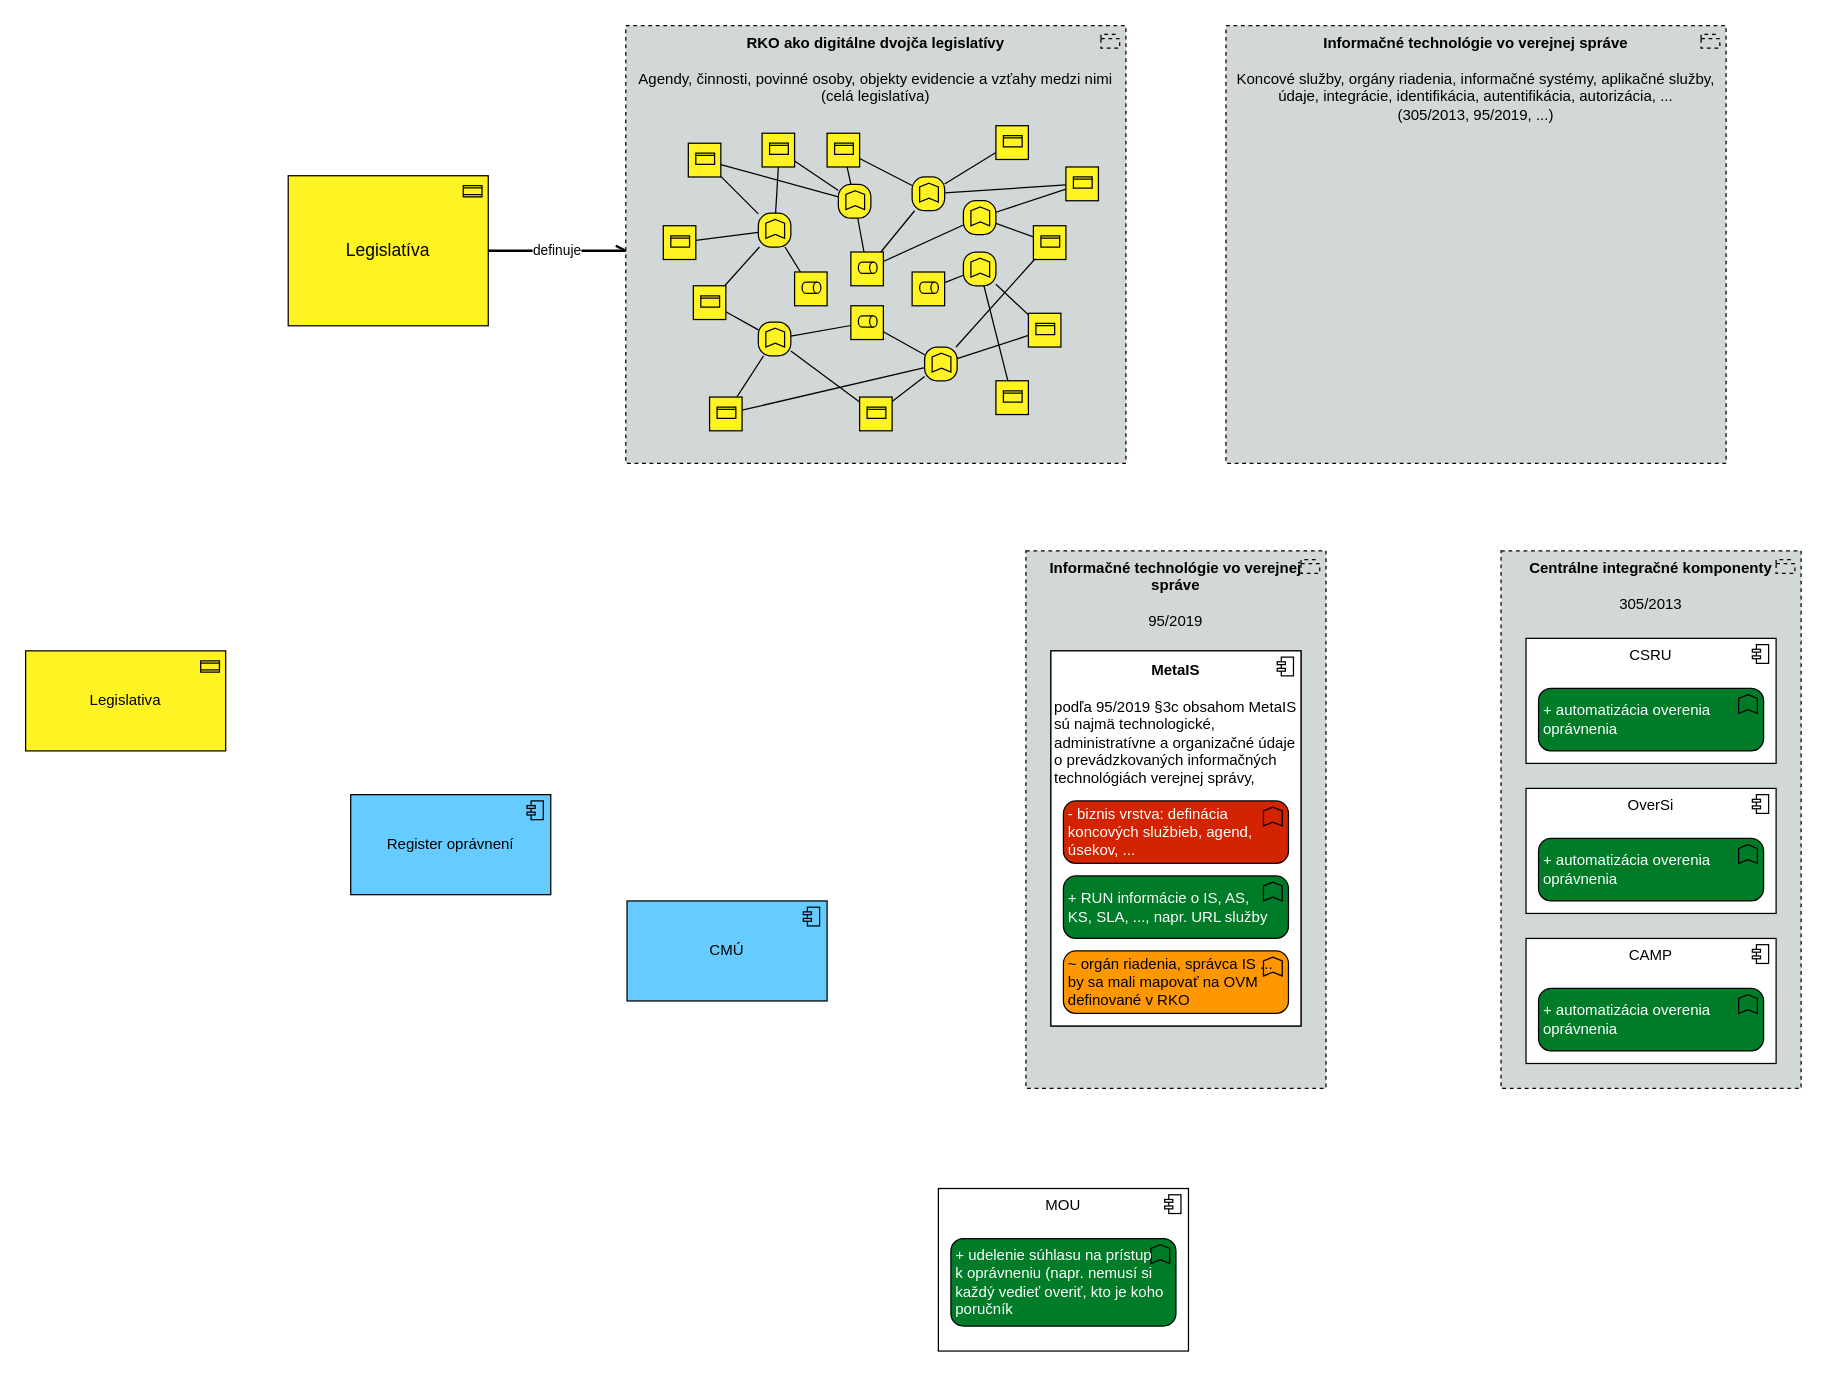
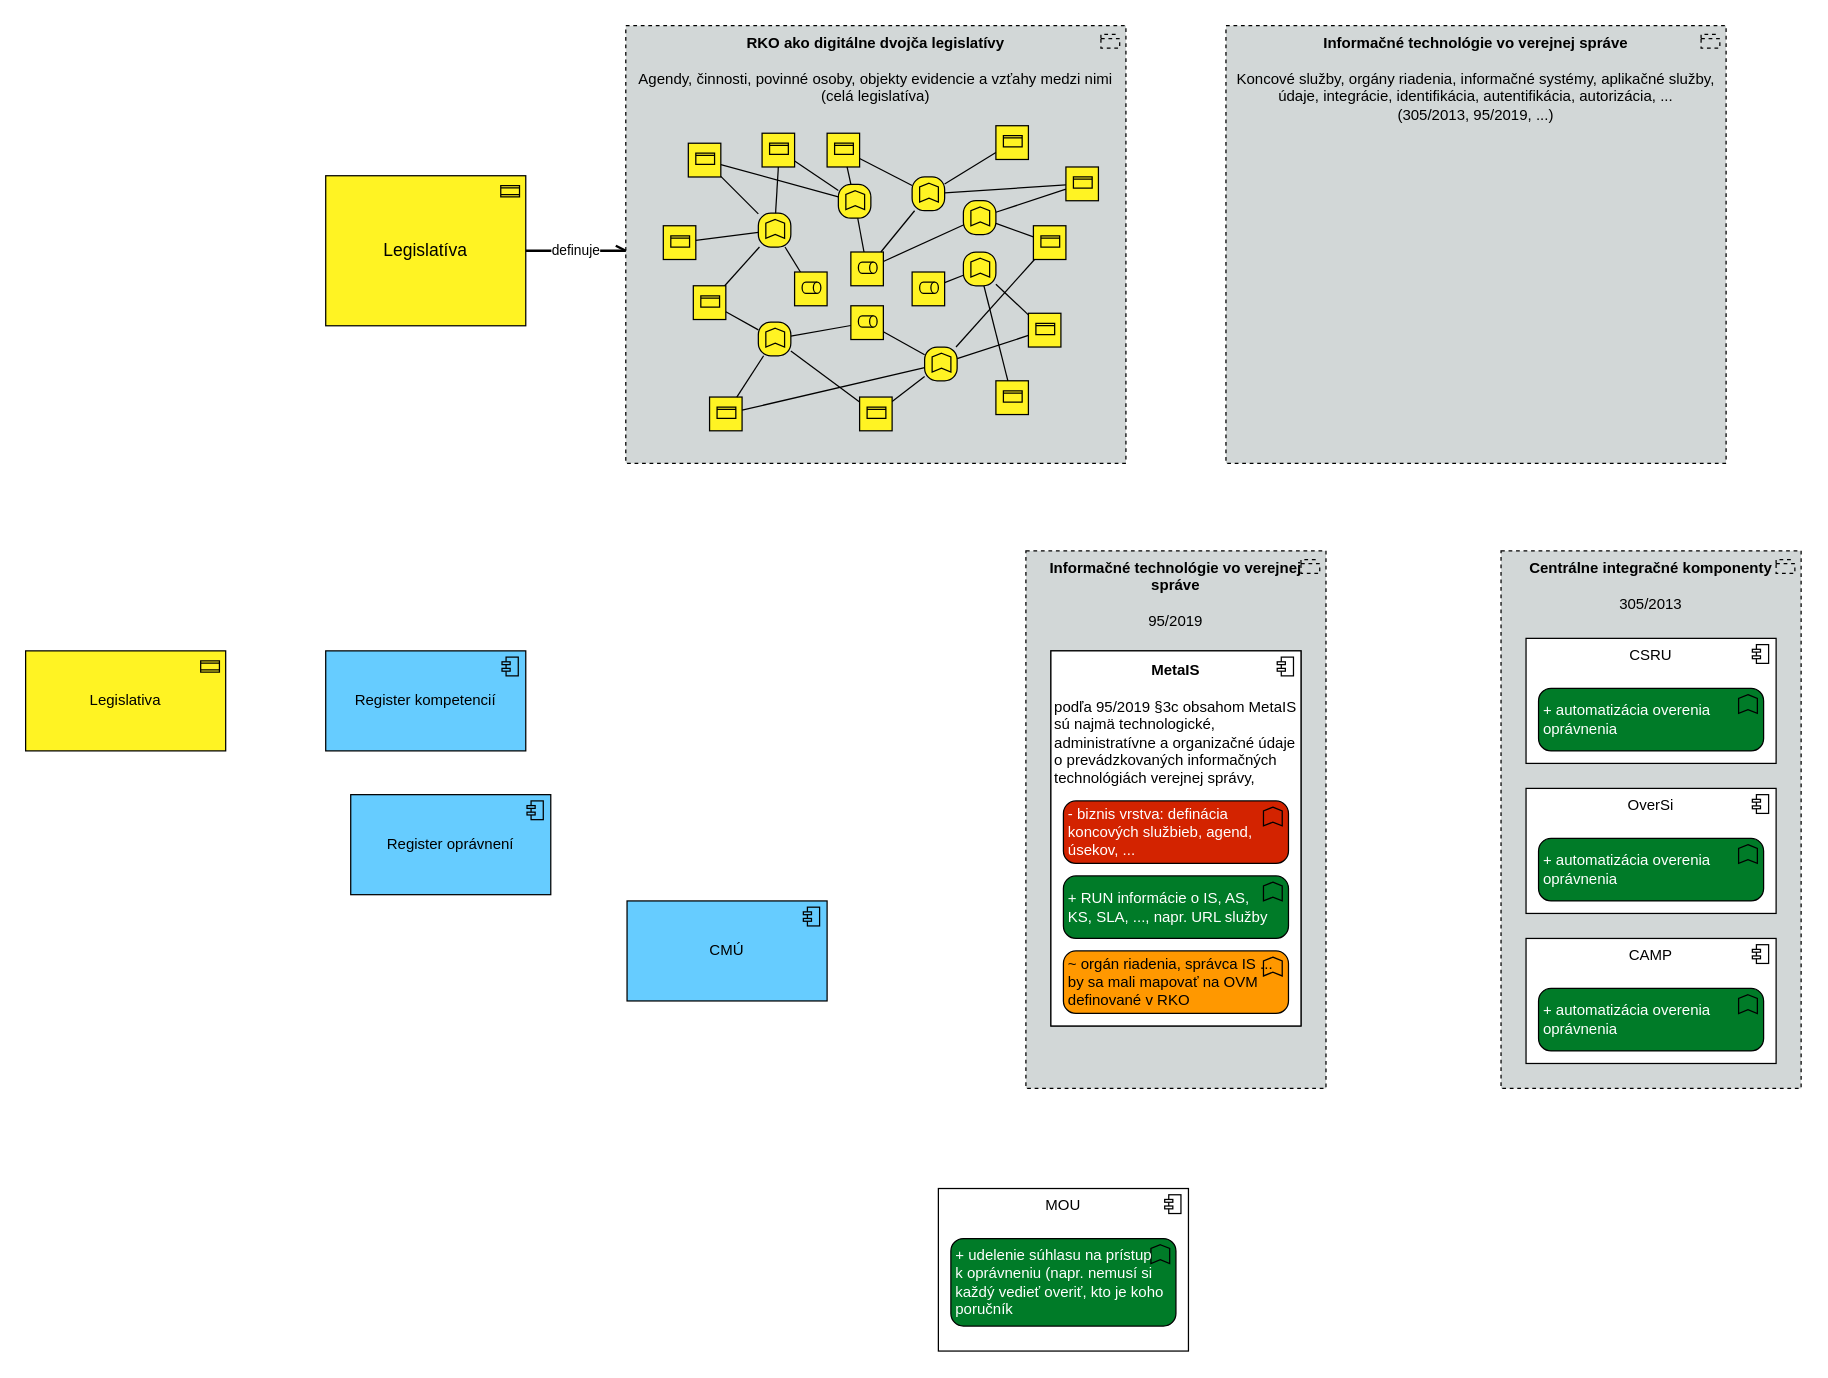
(388, 251) -> (426, 251)
none -> (426, 701)
